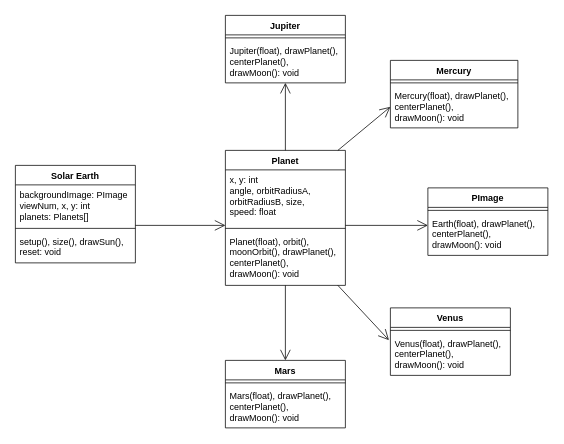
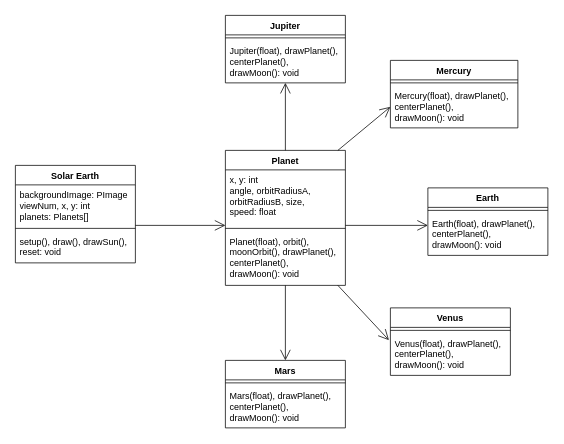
(488, 199) -> (488, 199)
(76, 247) -> (76, 247)
